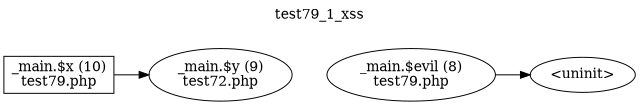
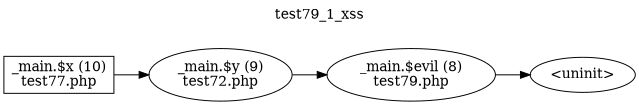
(59, 75) -> (59, 75)
none -> (305, 75)
